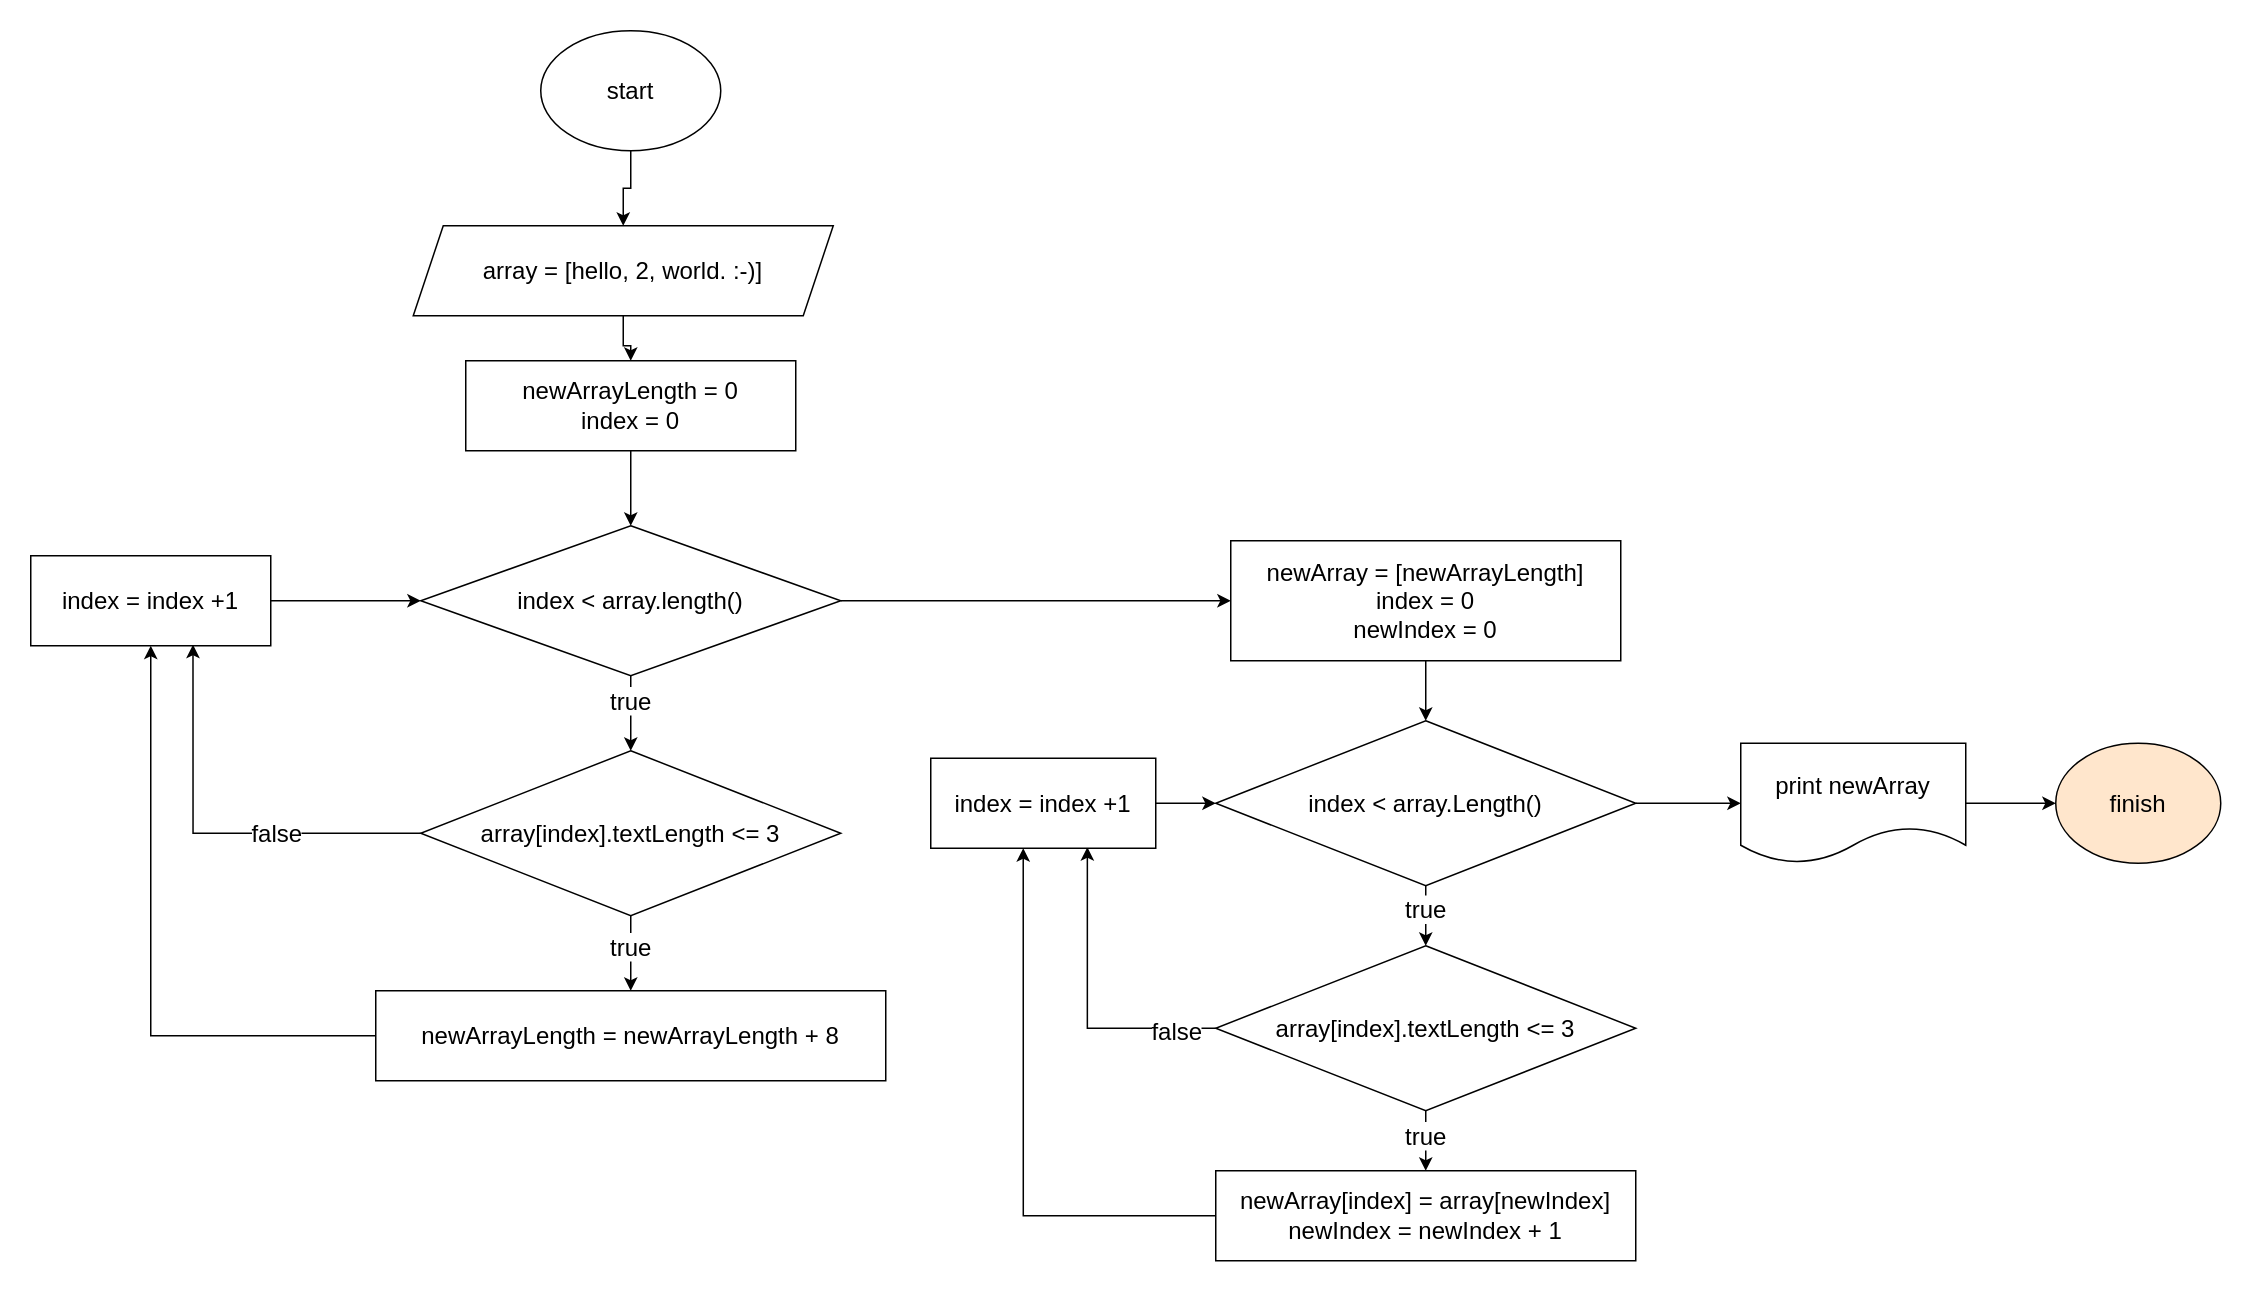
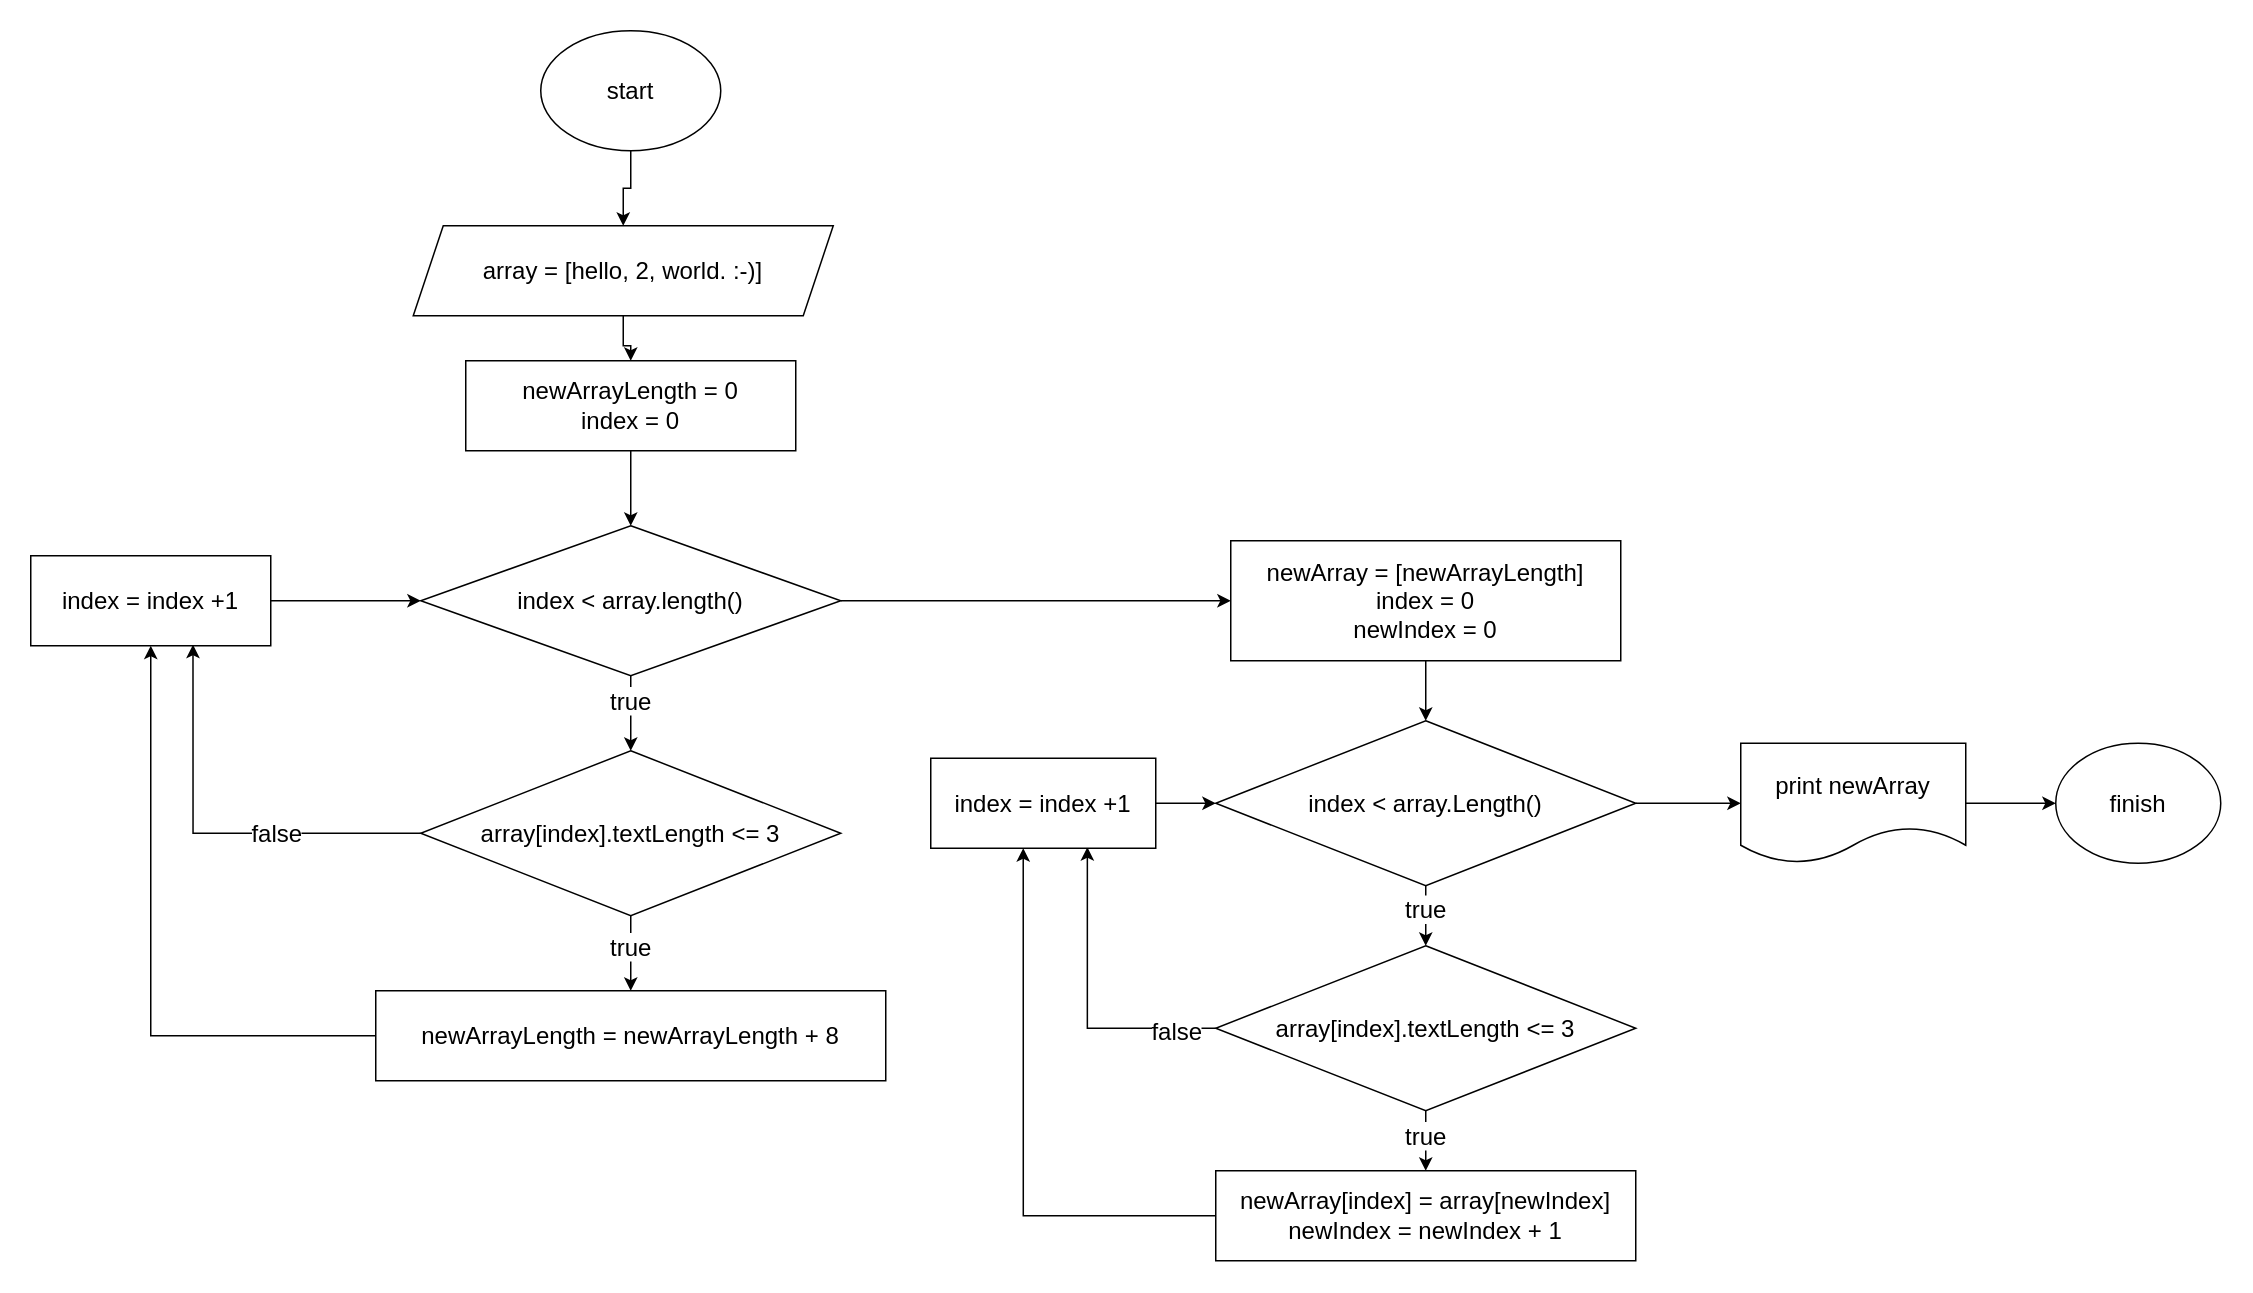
(2138, 803) -> (2138, 803)
